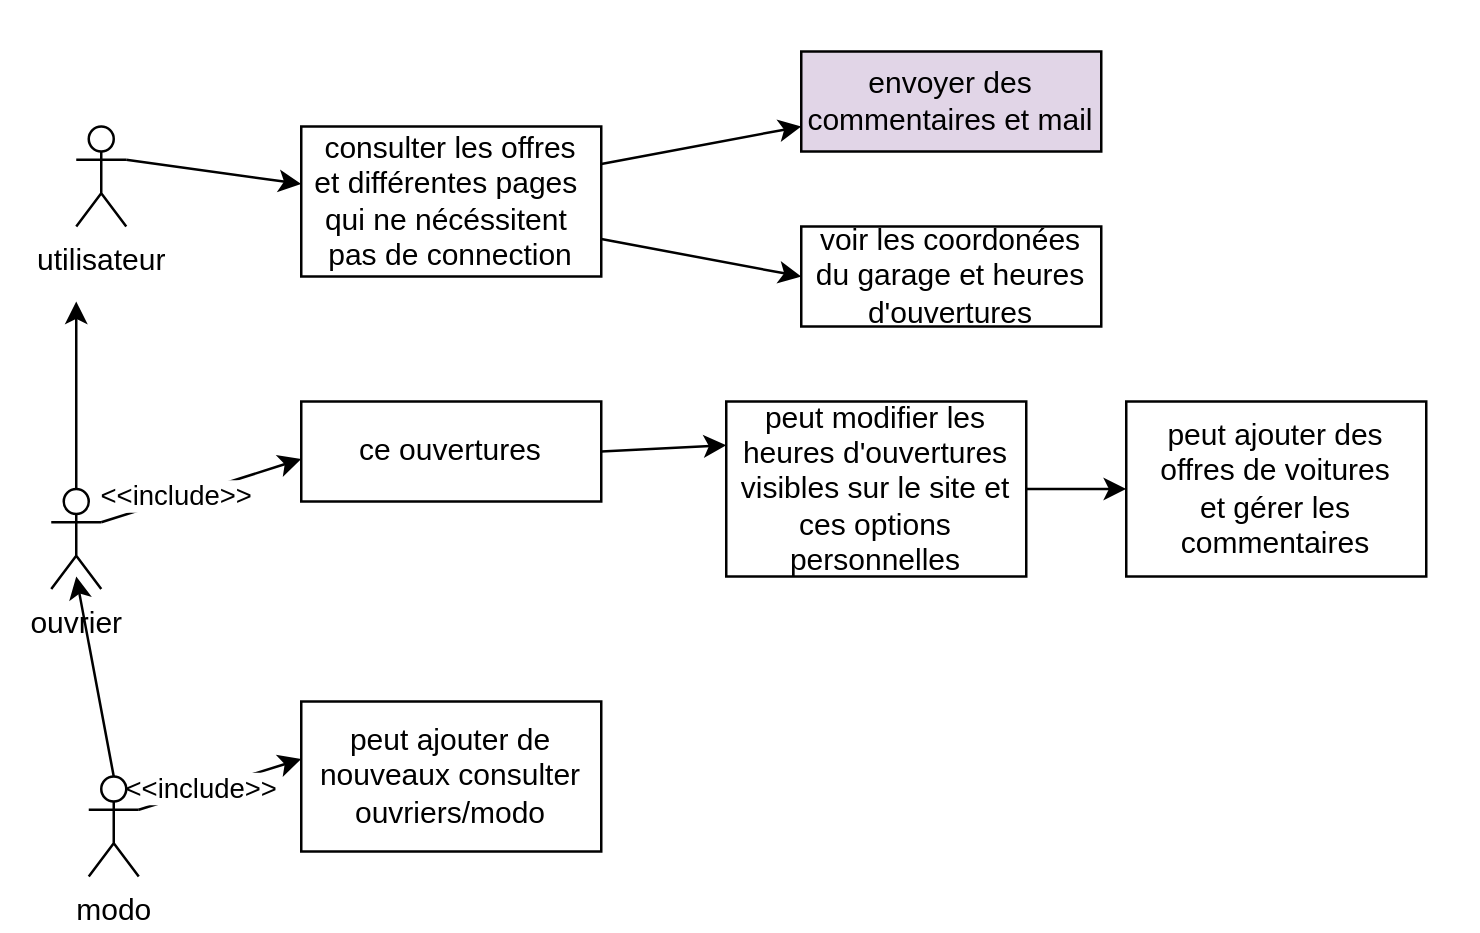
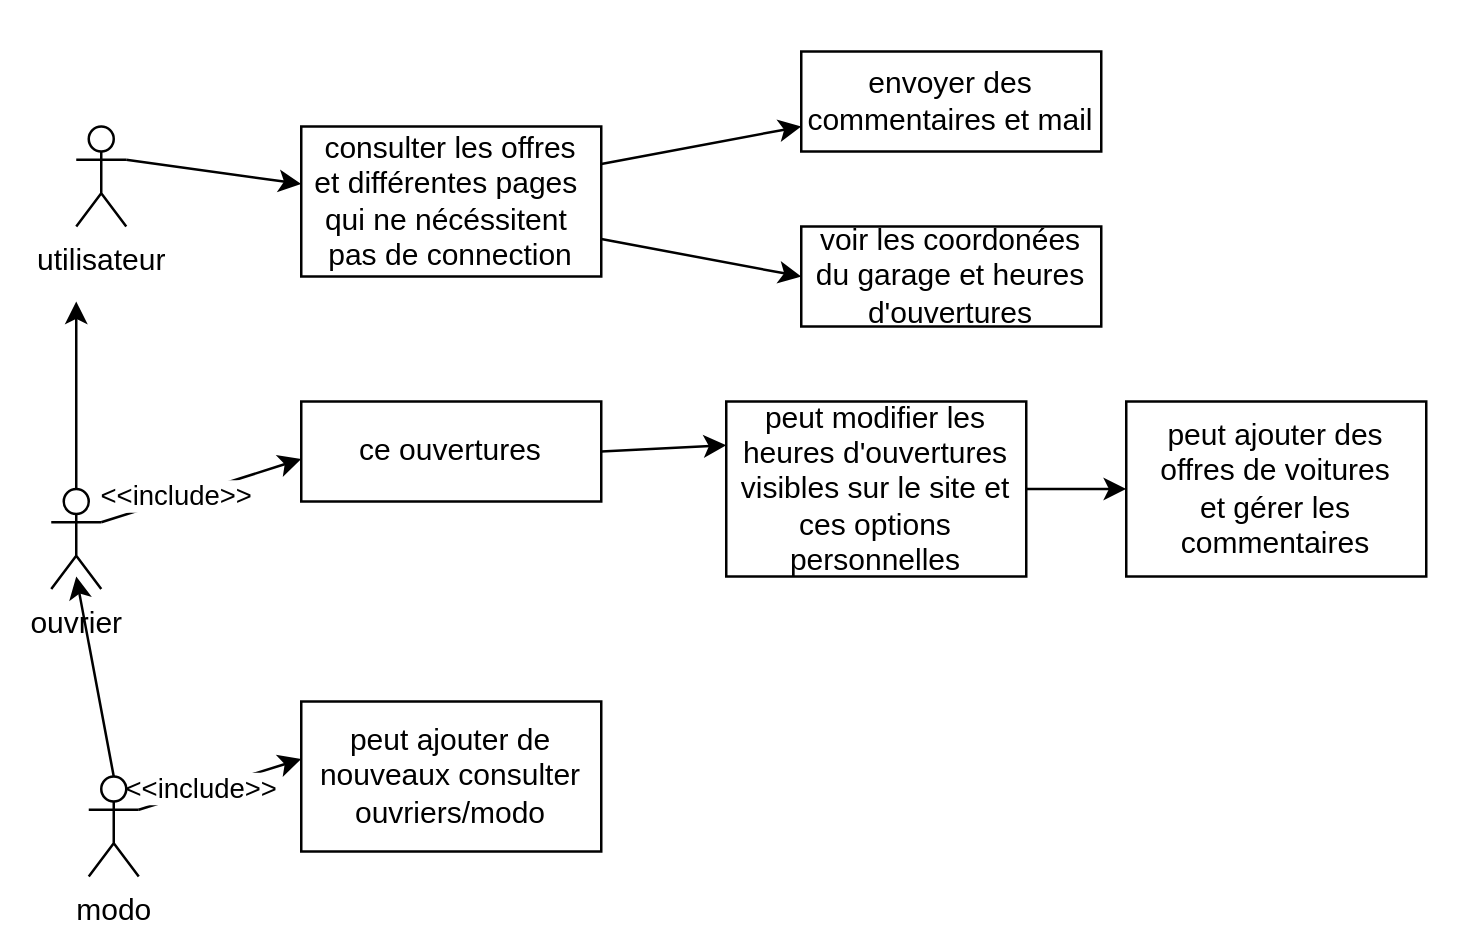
(951, 101) -> (951, 101)
